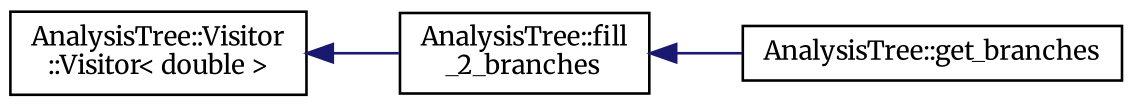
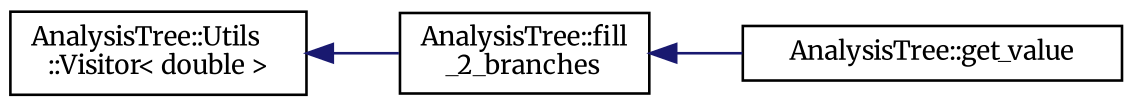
(158, 53) -> (158, 53)
(932, 53) -> (932, 53)
